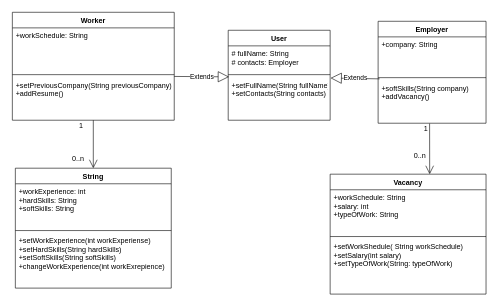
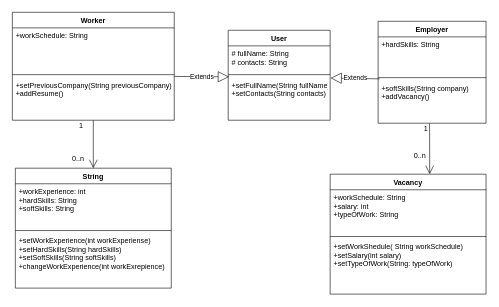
(411, 45) -> (414, 45)
(262, 54) -> (262, 54)
